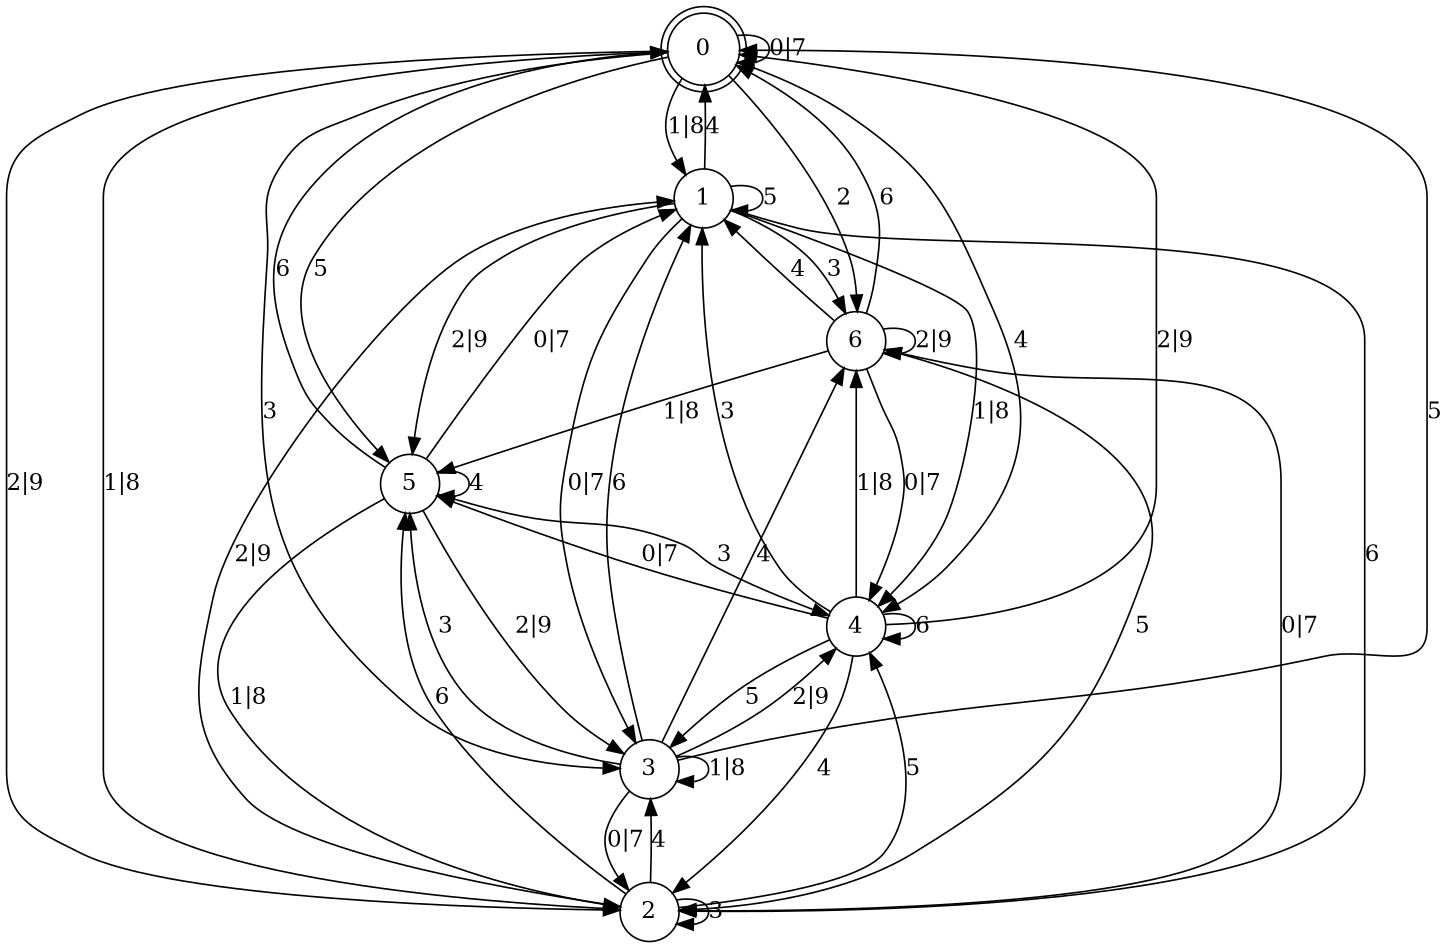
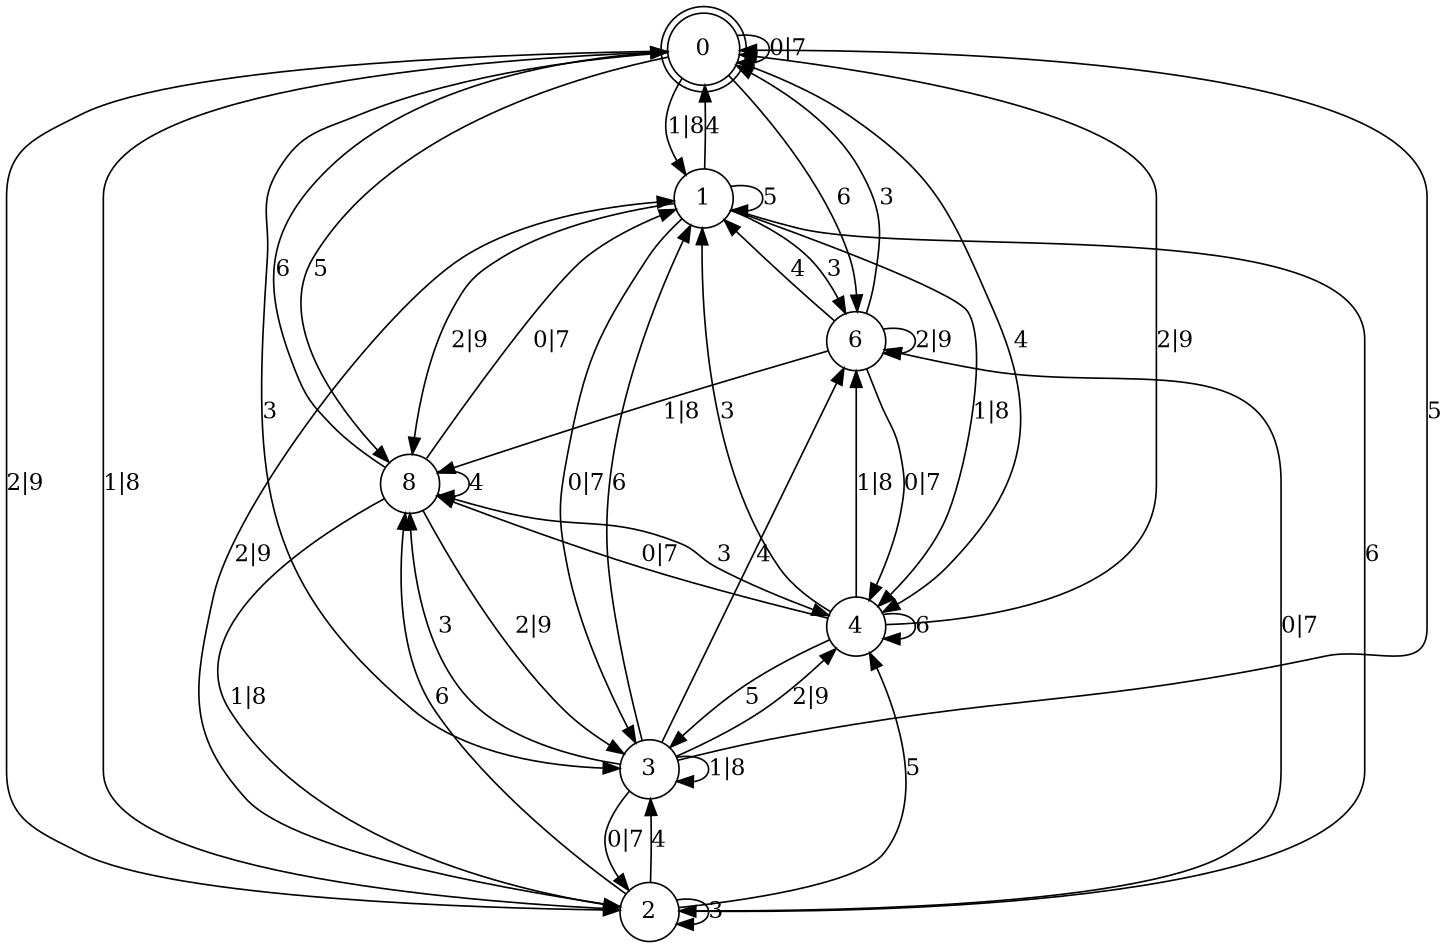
(845, 198) -> (845, 198)
(887, 198) -> (887, 198)
(410, 484) -> (410, 484)
(1102, 673) -> none
(788, 782) -> none
